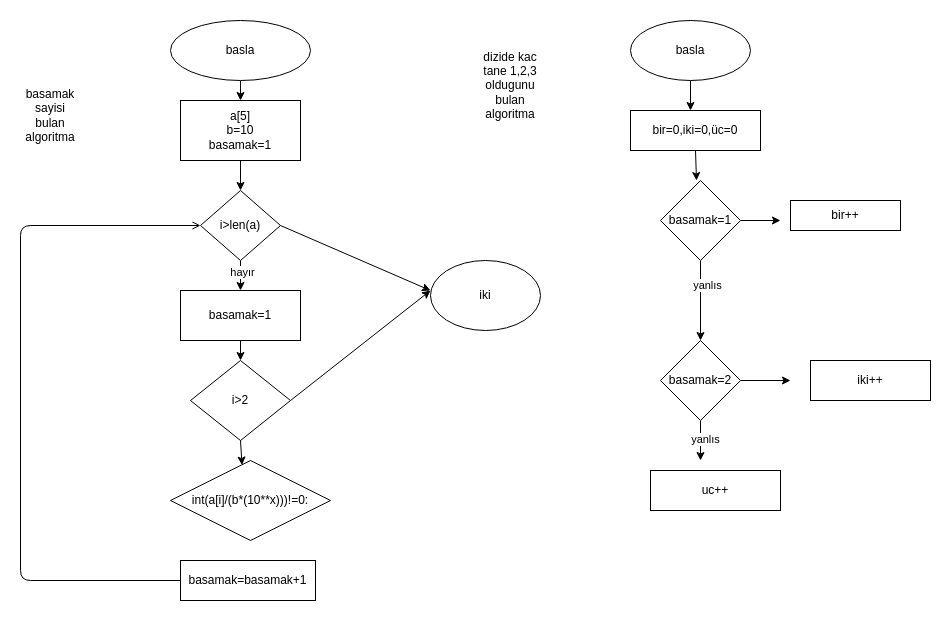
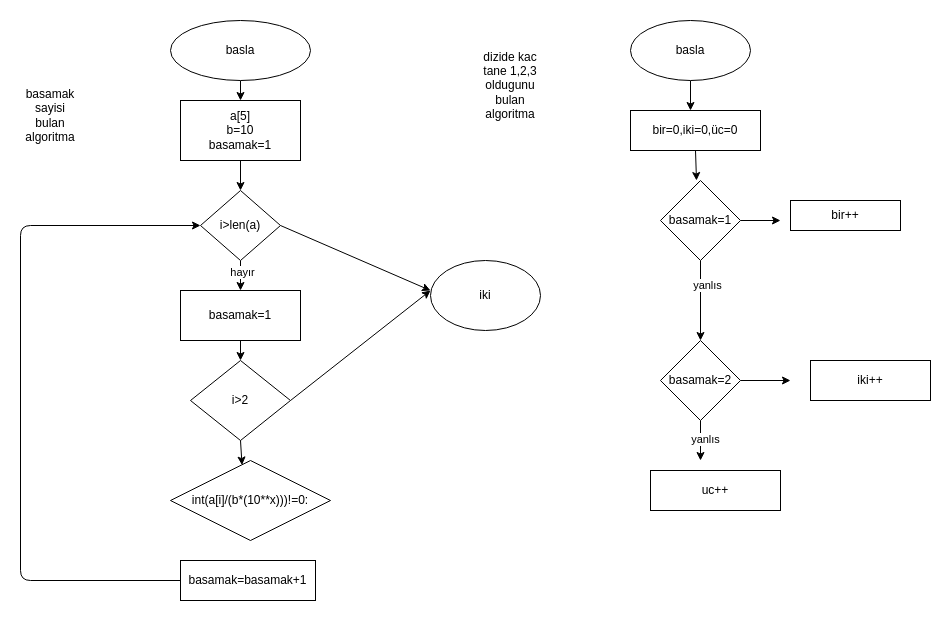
(193, 226) -> (192, 226)
